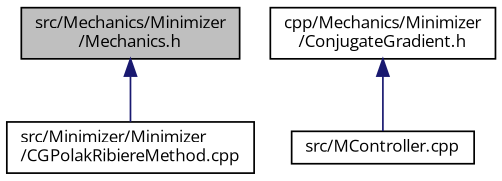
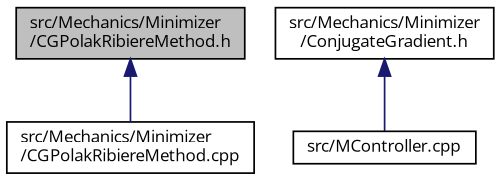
(130, 33) -> (130, 33)
(383, 33) -> (385, 33)
(130, 148) -> (130, 148)
